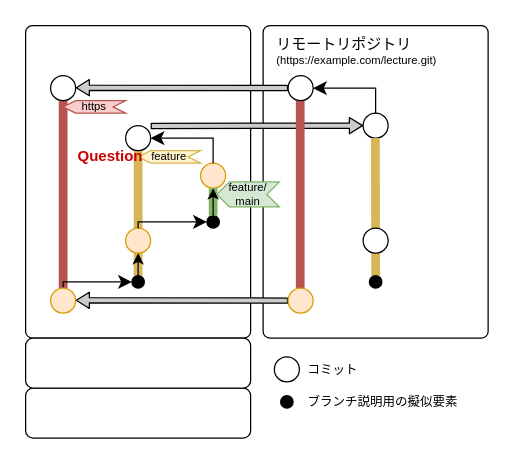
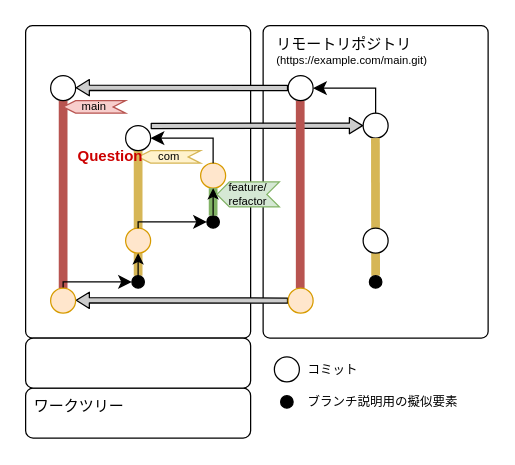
(363, 59) -> (363, 59)
(94, 107) -> (94, 107)
(169, 157) -> (169, 157)
(248, 194) -> (248, 194)
none -> (88, 407)
